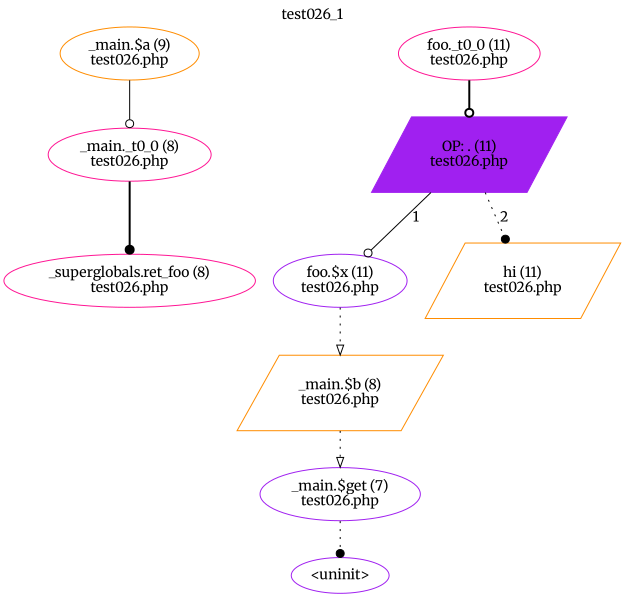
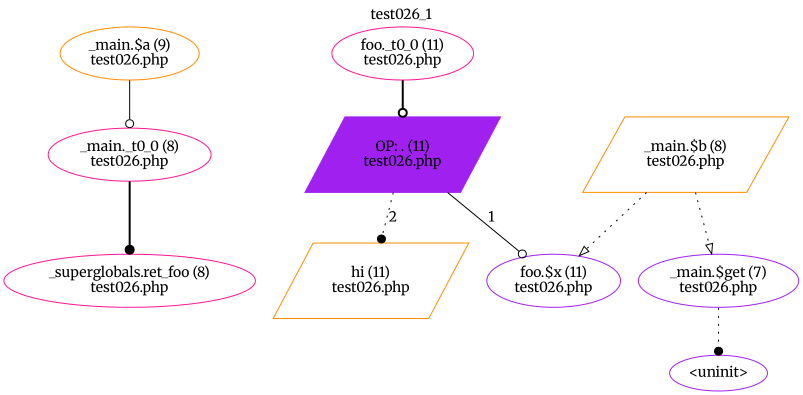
(340, 326) -> (617, 221)
